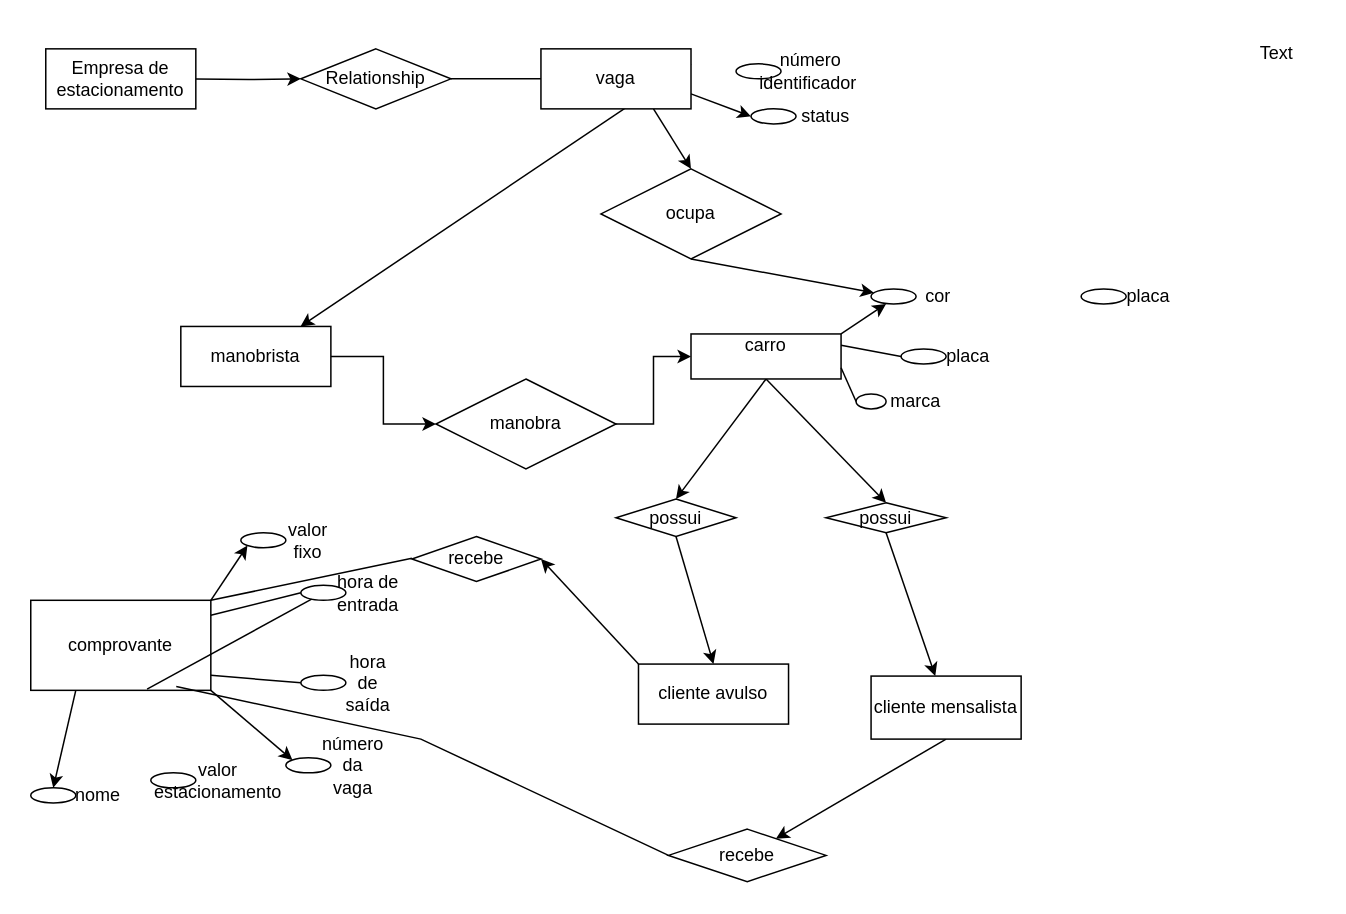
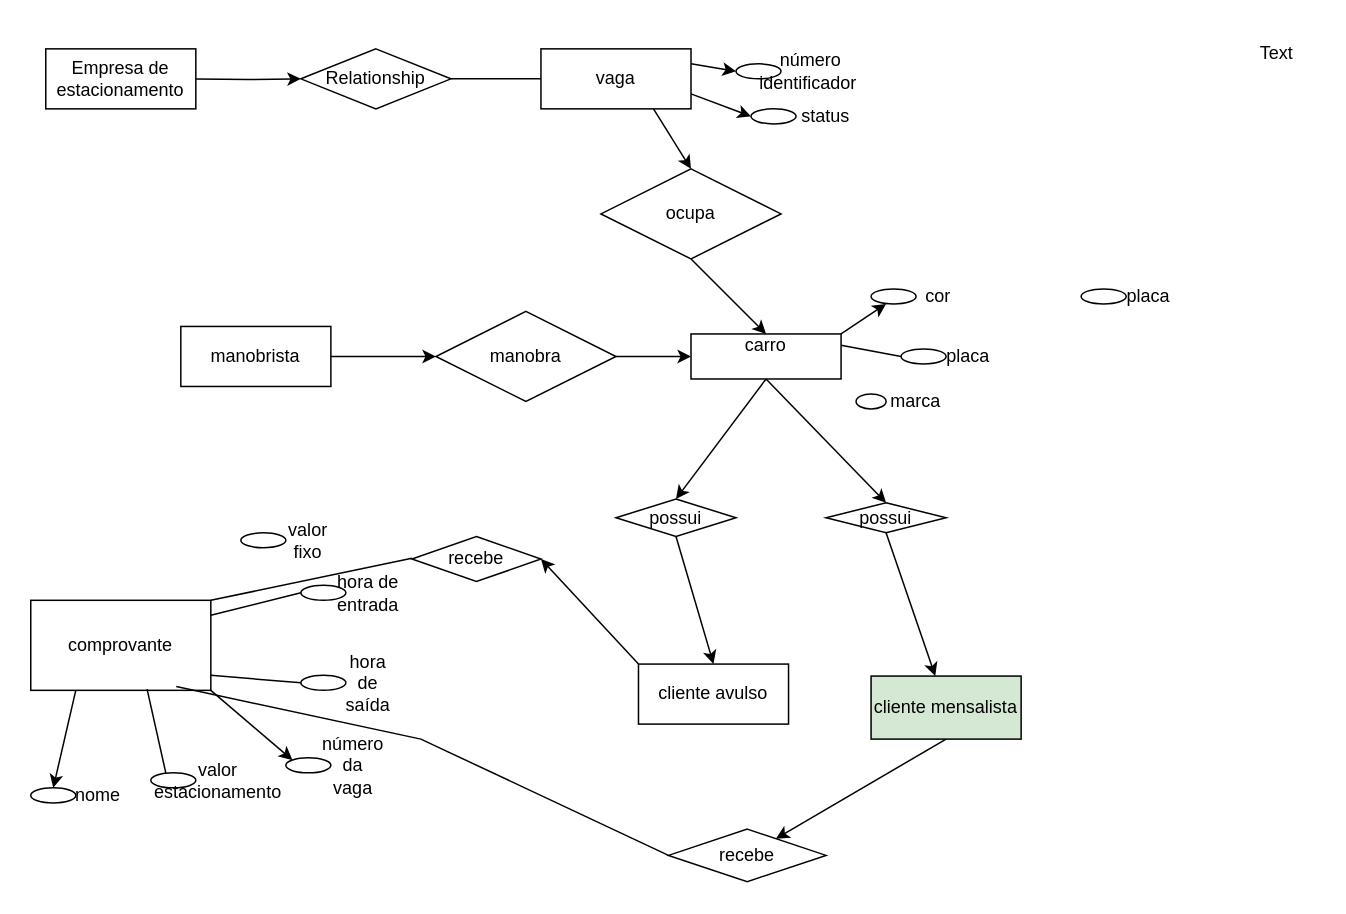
(466, 215) -> (709, 67)
(777, 275) -> (725, 293)
(848, 384) -> none
(526, 424) -> (526, 356)
(227, 576) -> none
(229, 644) -> (156, 730)
(946, 707) -> (946, 707)
